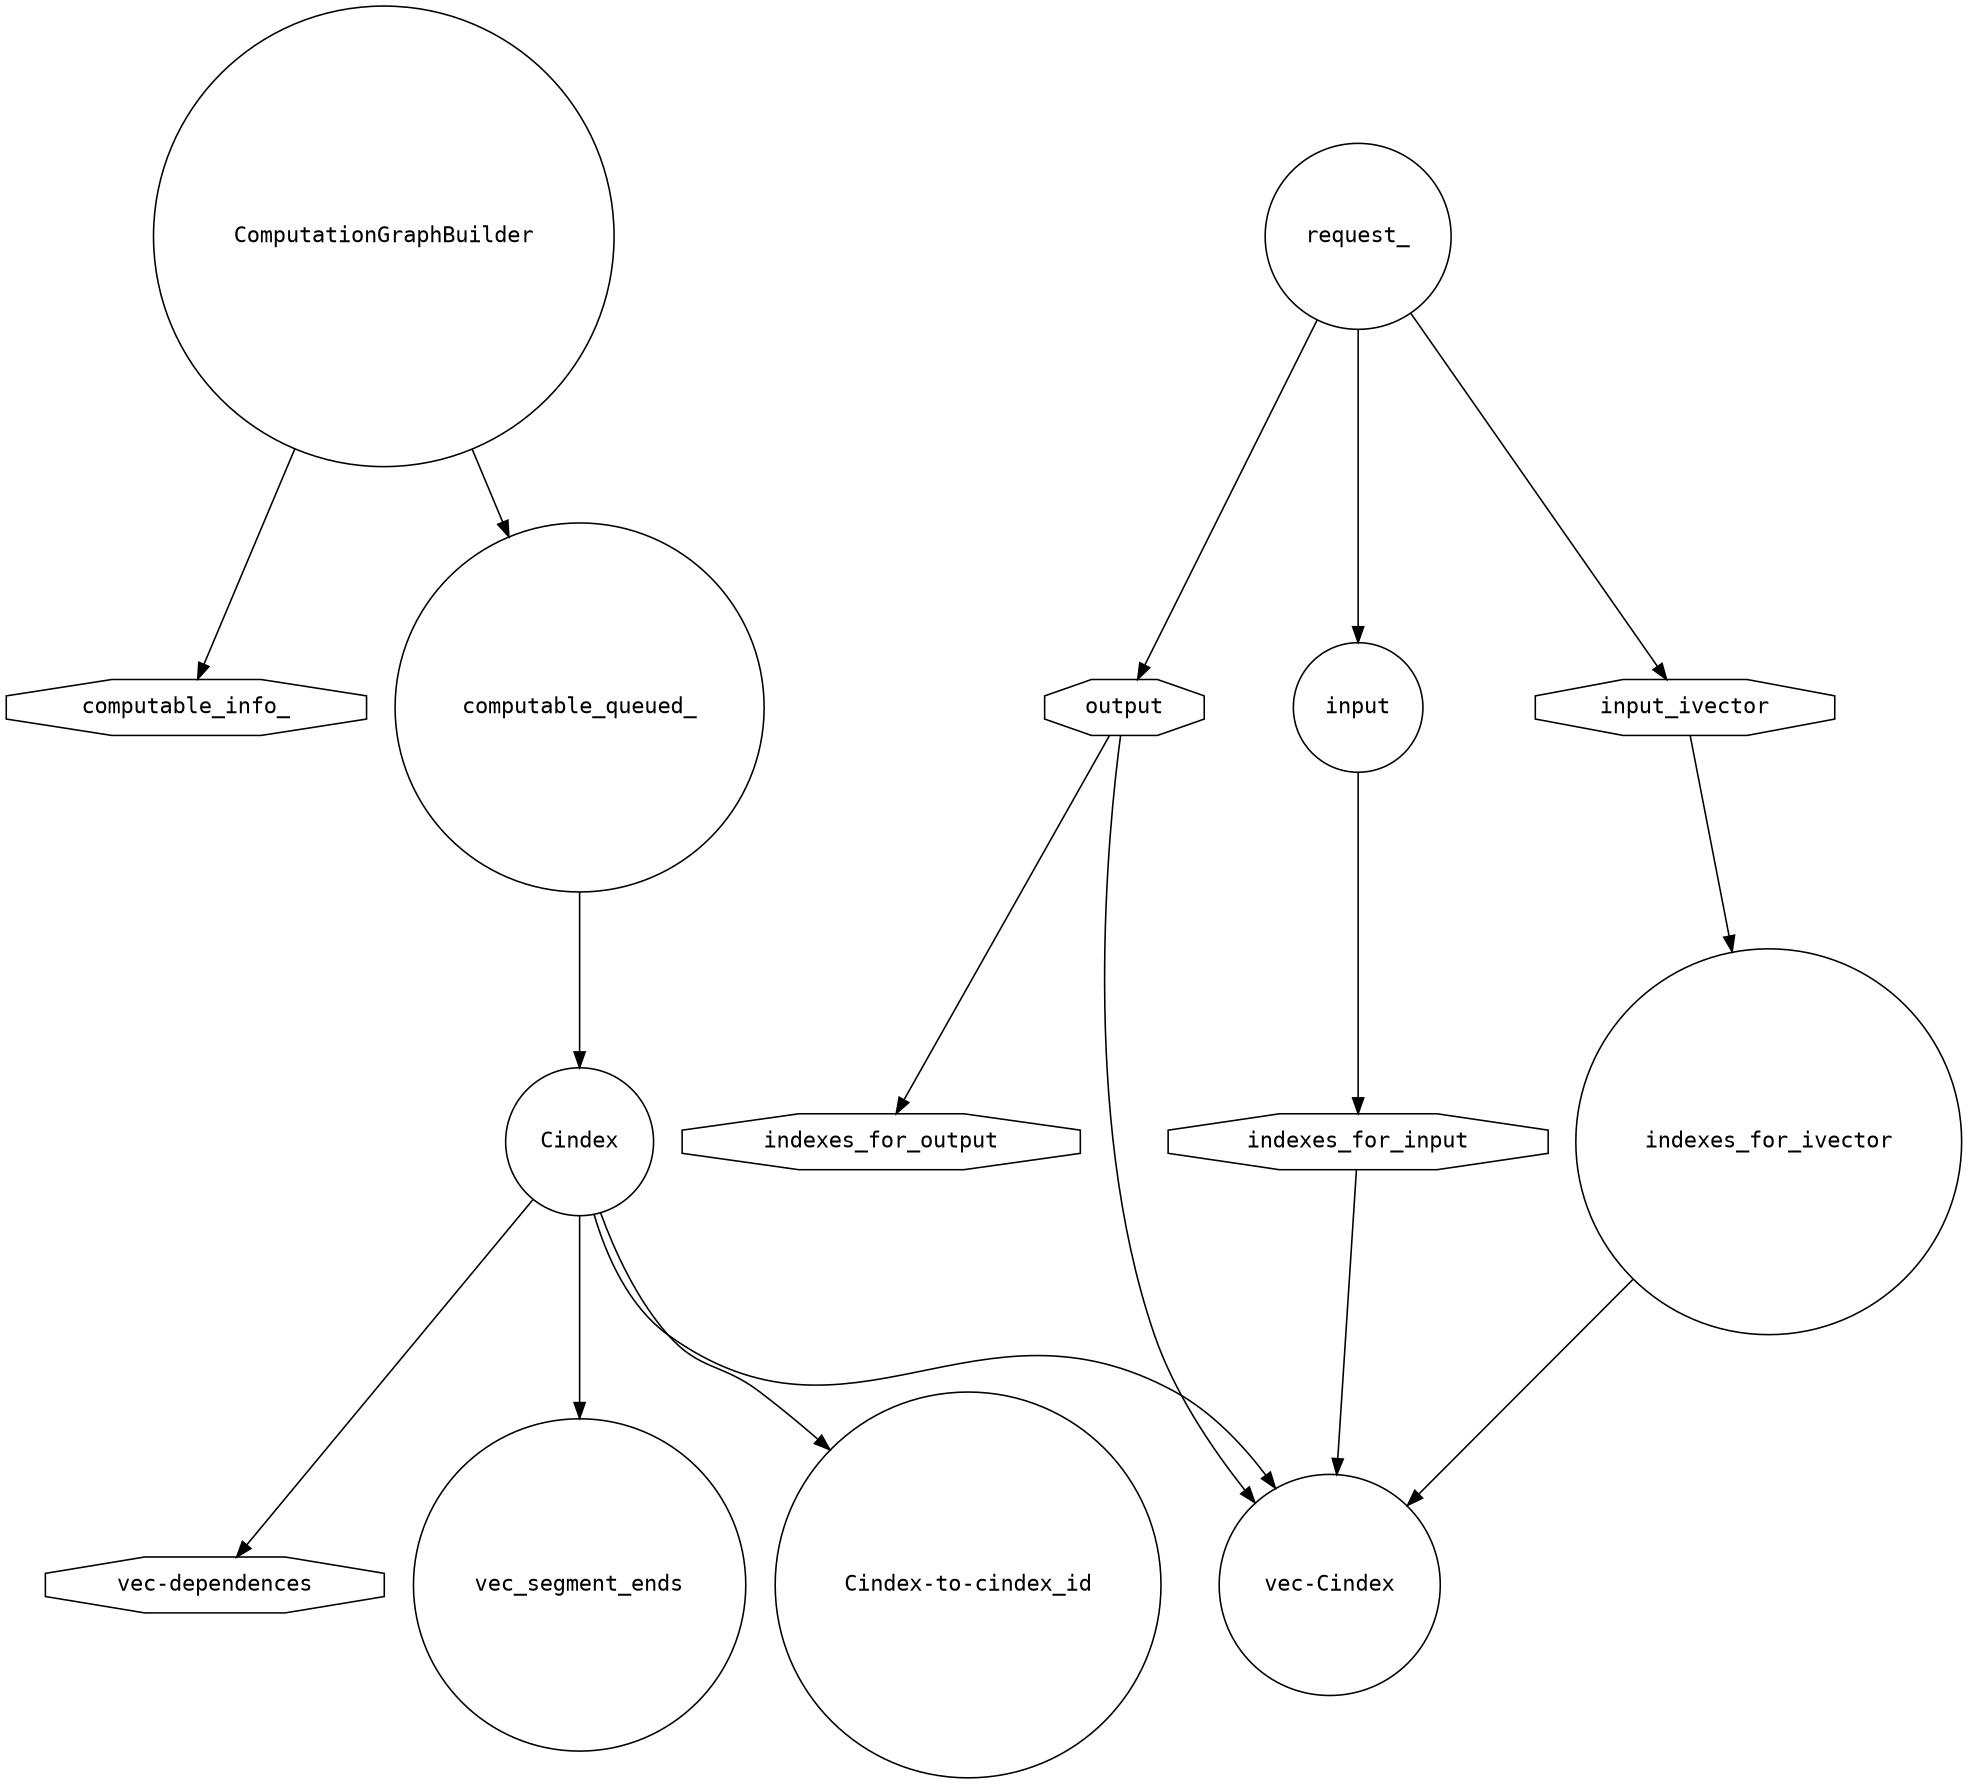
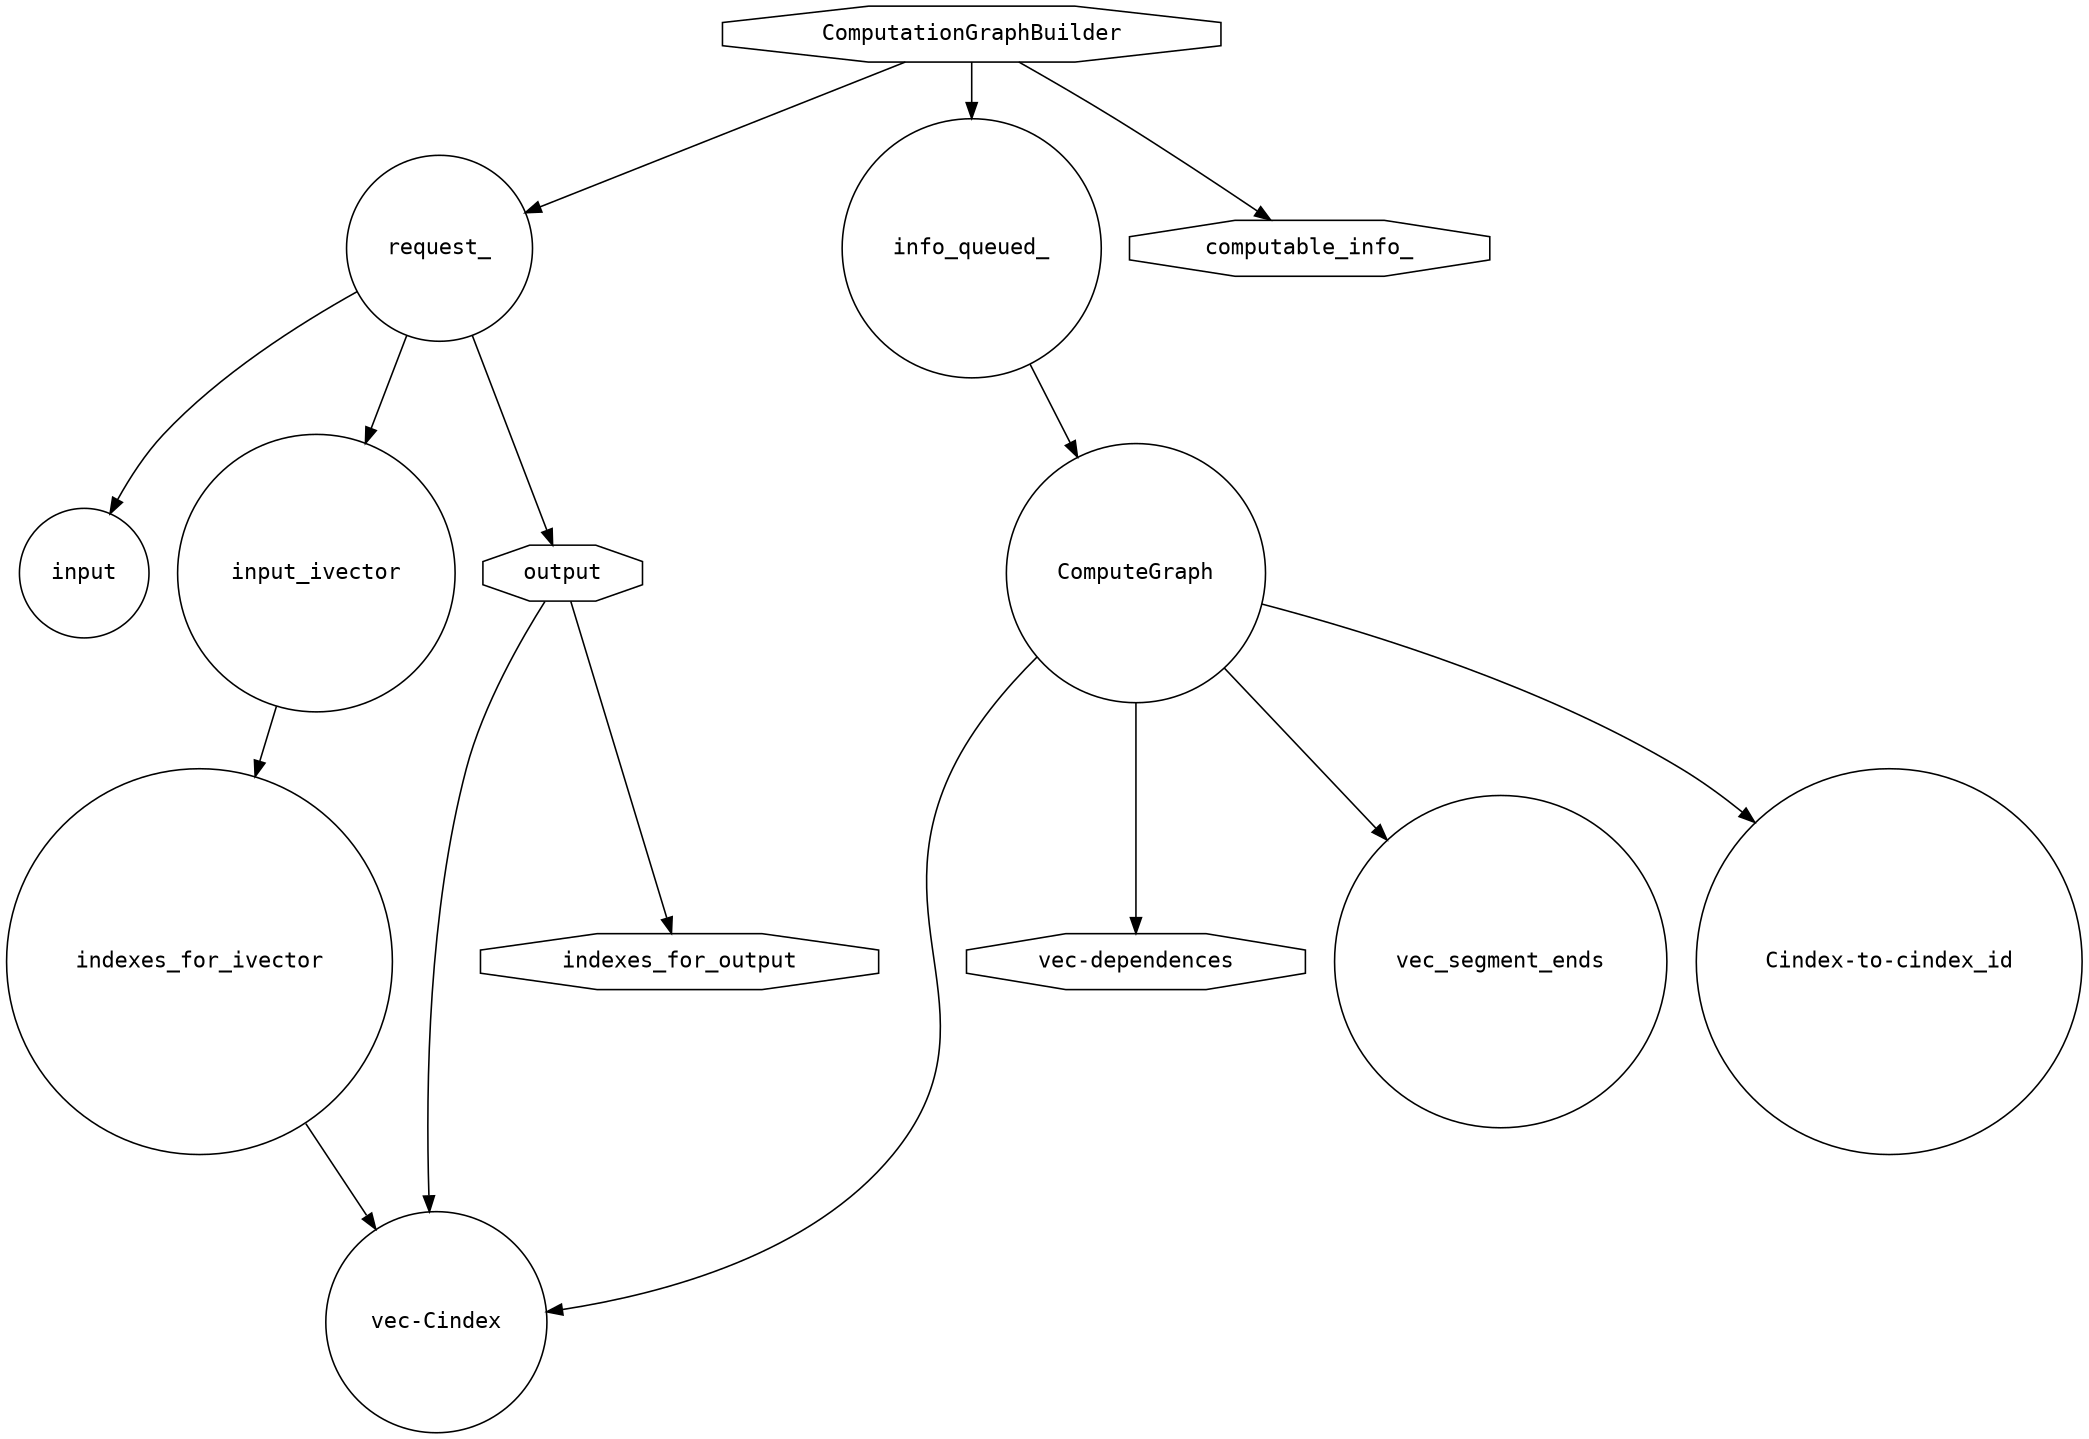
none -> (723, 134)
(384, 236) -> (972, 34)
(580, 707) -> (972, 248)
(1685, 707) -> (316, 573)
(580, 1142) -> (1136, 573)
(1358, 1142) -> none
